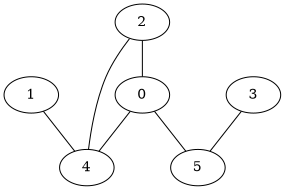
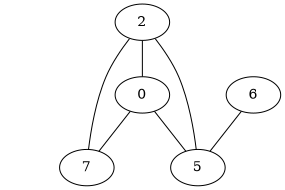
none -> (184, 91)
(31, 95) -> none
(253, 95) -> (253, 95)
(87, 168) -> (87, 168)
